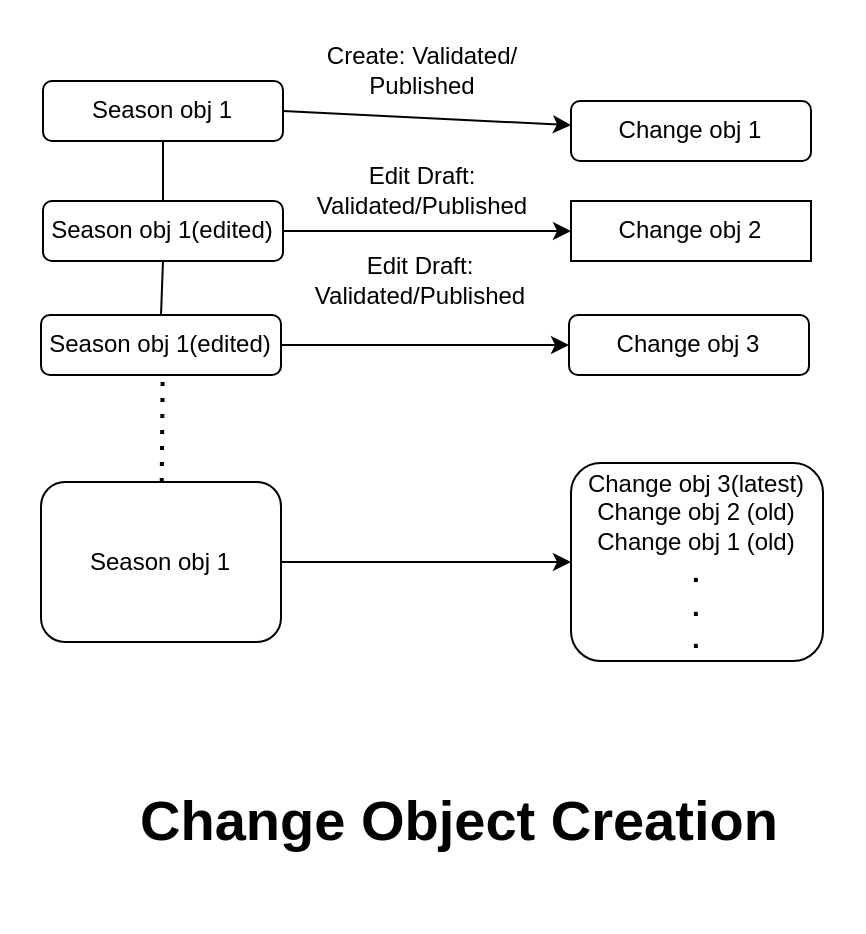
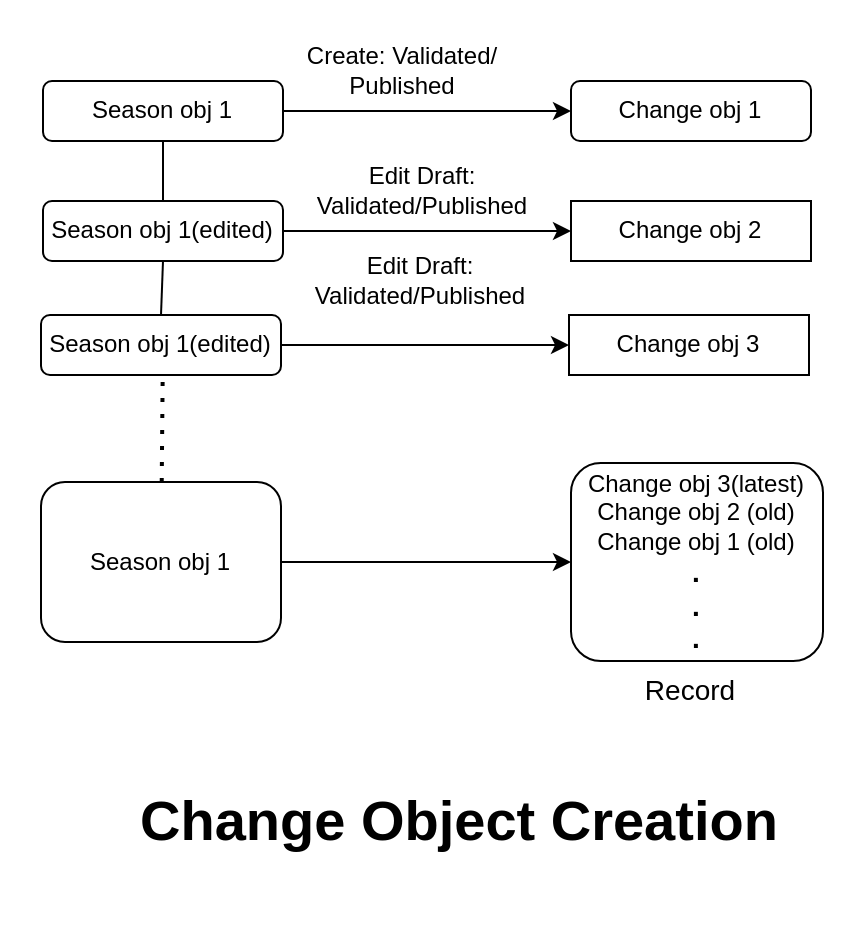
(423, 71) -> (403, 71)
(691, 131) -> (691, 111)
(689, 345) -> (689, 345)
none -> (691, 691)
